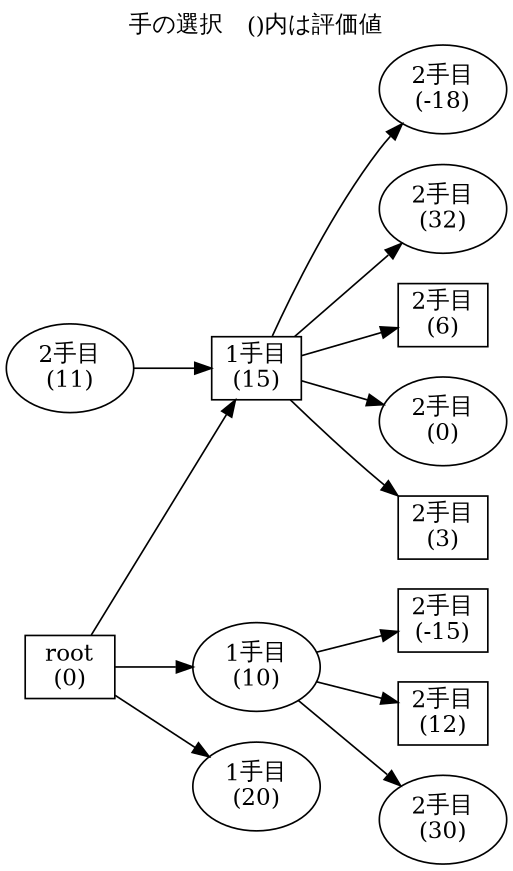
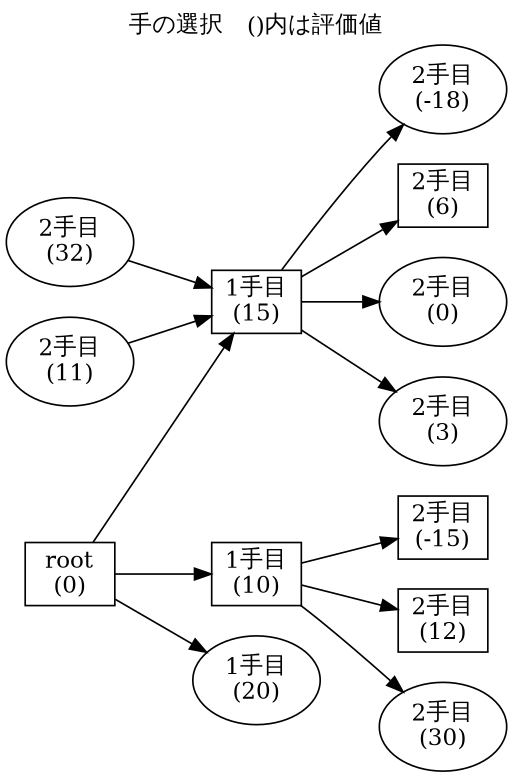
(342, 296) -> (162, 272)
(443, 528) -> (443, 421)
(257, 667) -> (257, 574)
